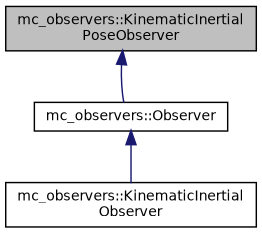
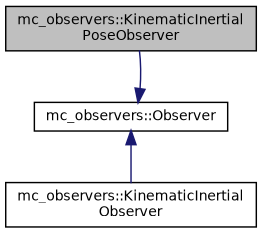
(122, 84) -> (141, 69)
